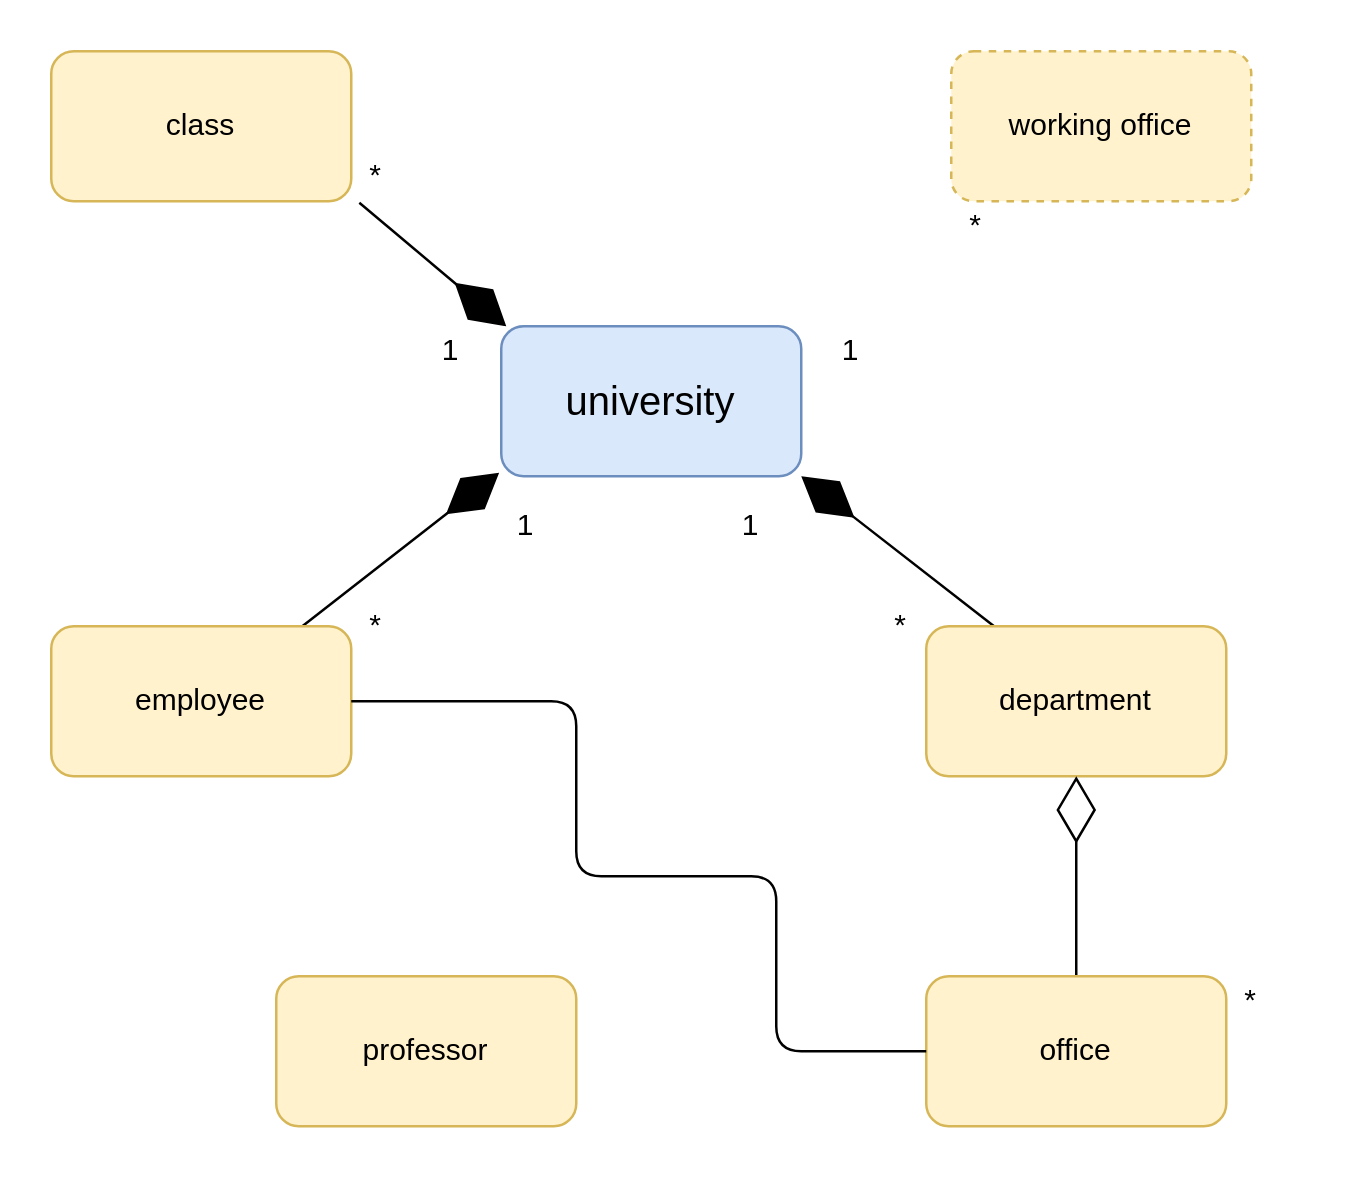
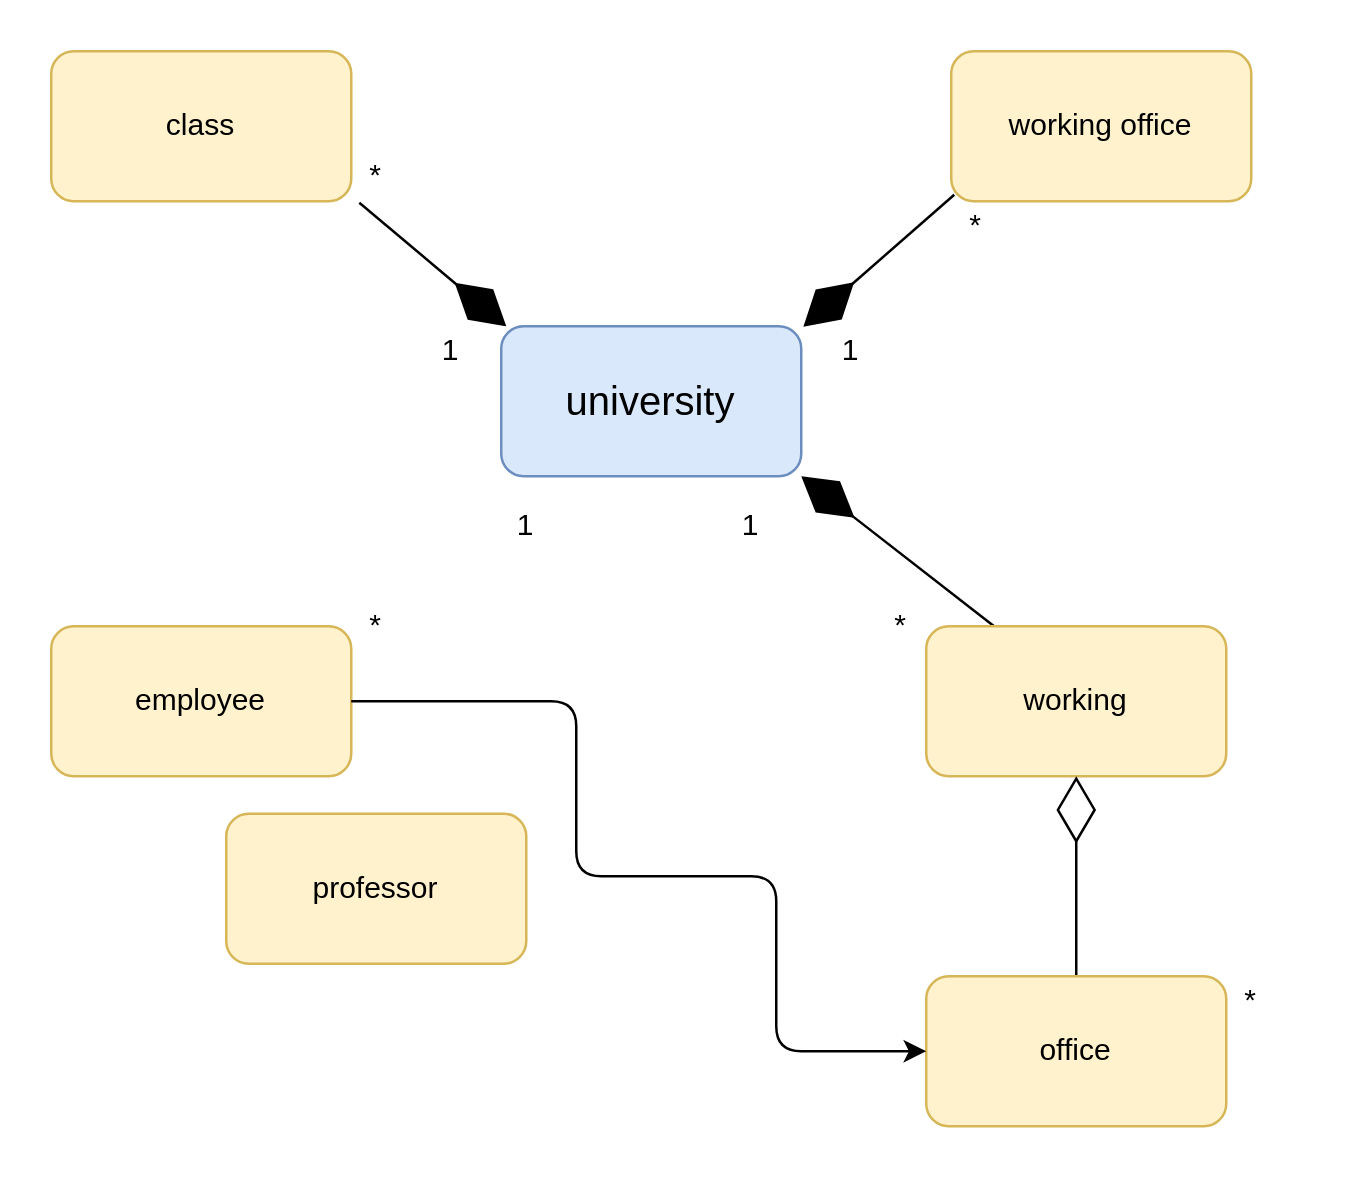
(1101, 126) -> (1101, 126)
none -> (904, 239)
(375, 570) -> none
(1076, 701) -> (1076, 701)
(426, 1051) -> (376, 889)
(916, 1051) -> (908, 1051)
